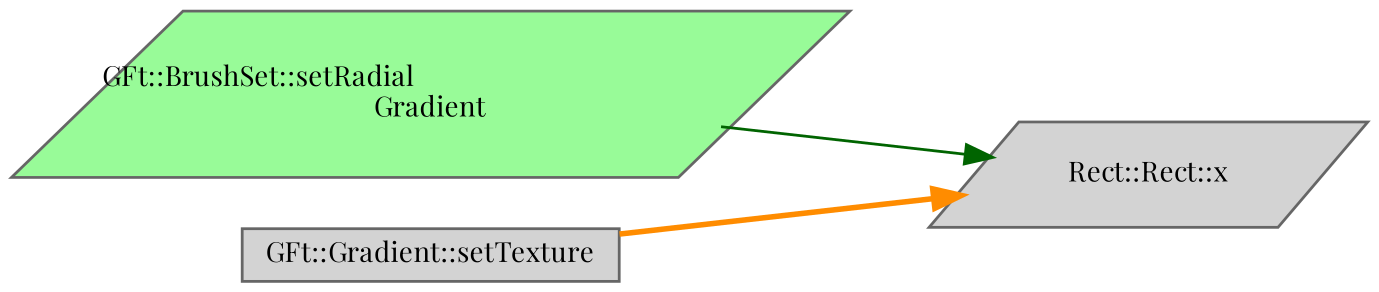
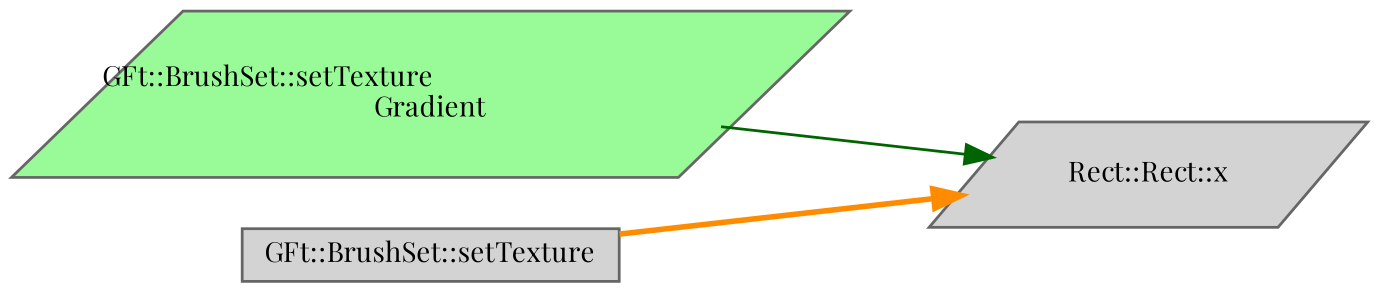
(431, 94) -> (431, 94)
(431, 255) -> (431, 255)
